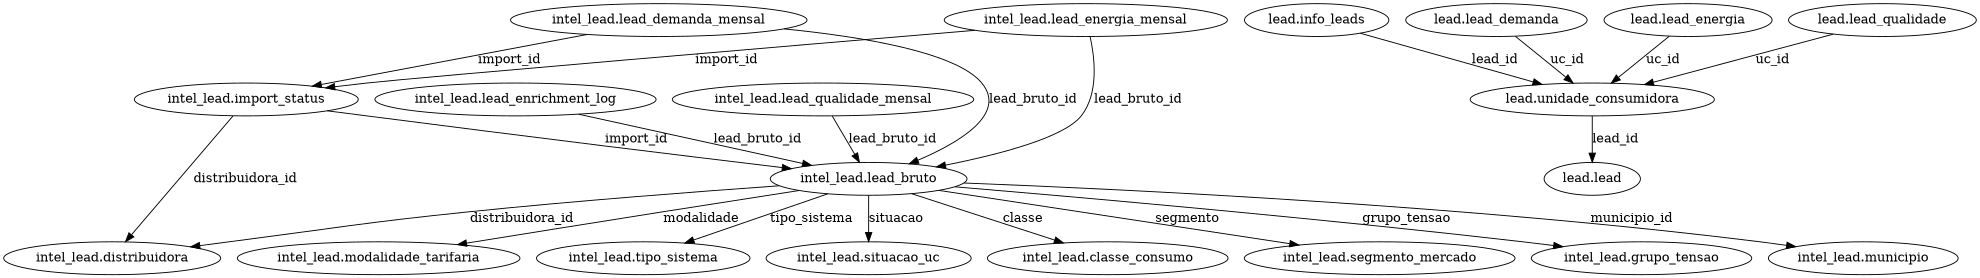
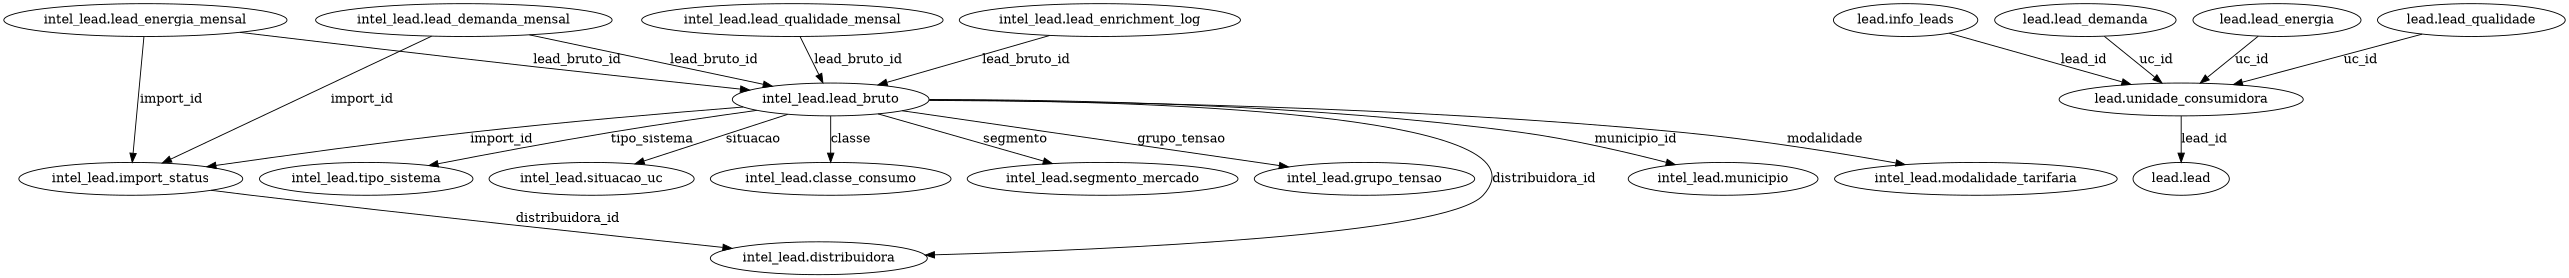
(555, 140) -> (479, 131)
